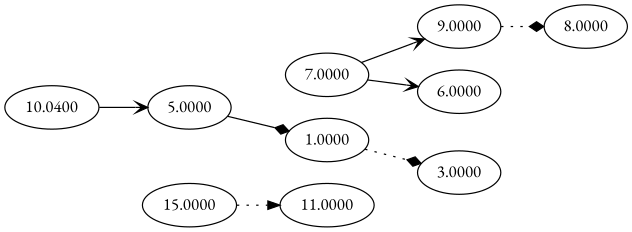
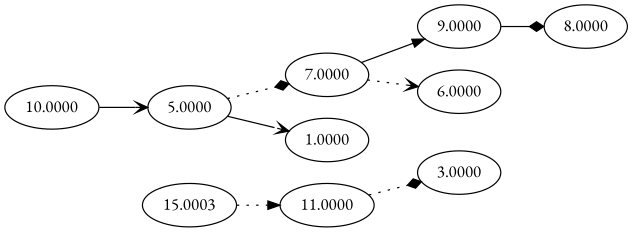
(515, 27) -> (515, 27)
(387, 53) -> (387, 53)
(387, 82) -> (387, 82)
none -> (251, 93)
(52, 107) -> (52, 107)
(251, 122) -> (251, 122)
(386, 155) -> (388, 190)
(189, 205) -> (189, 205)
